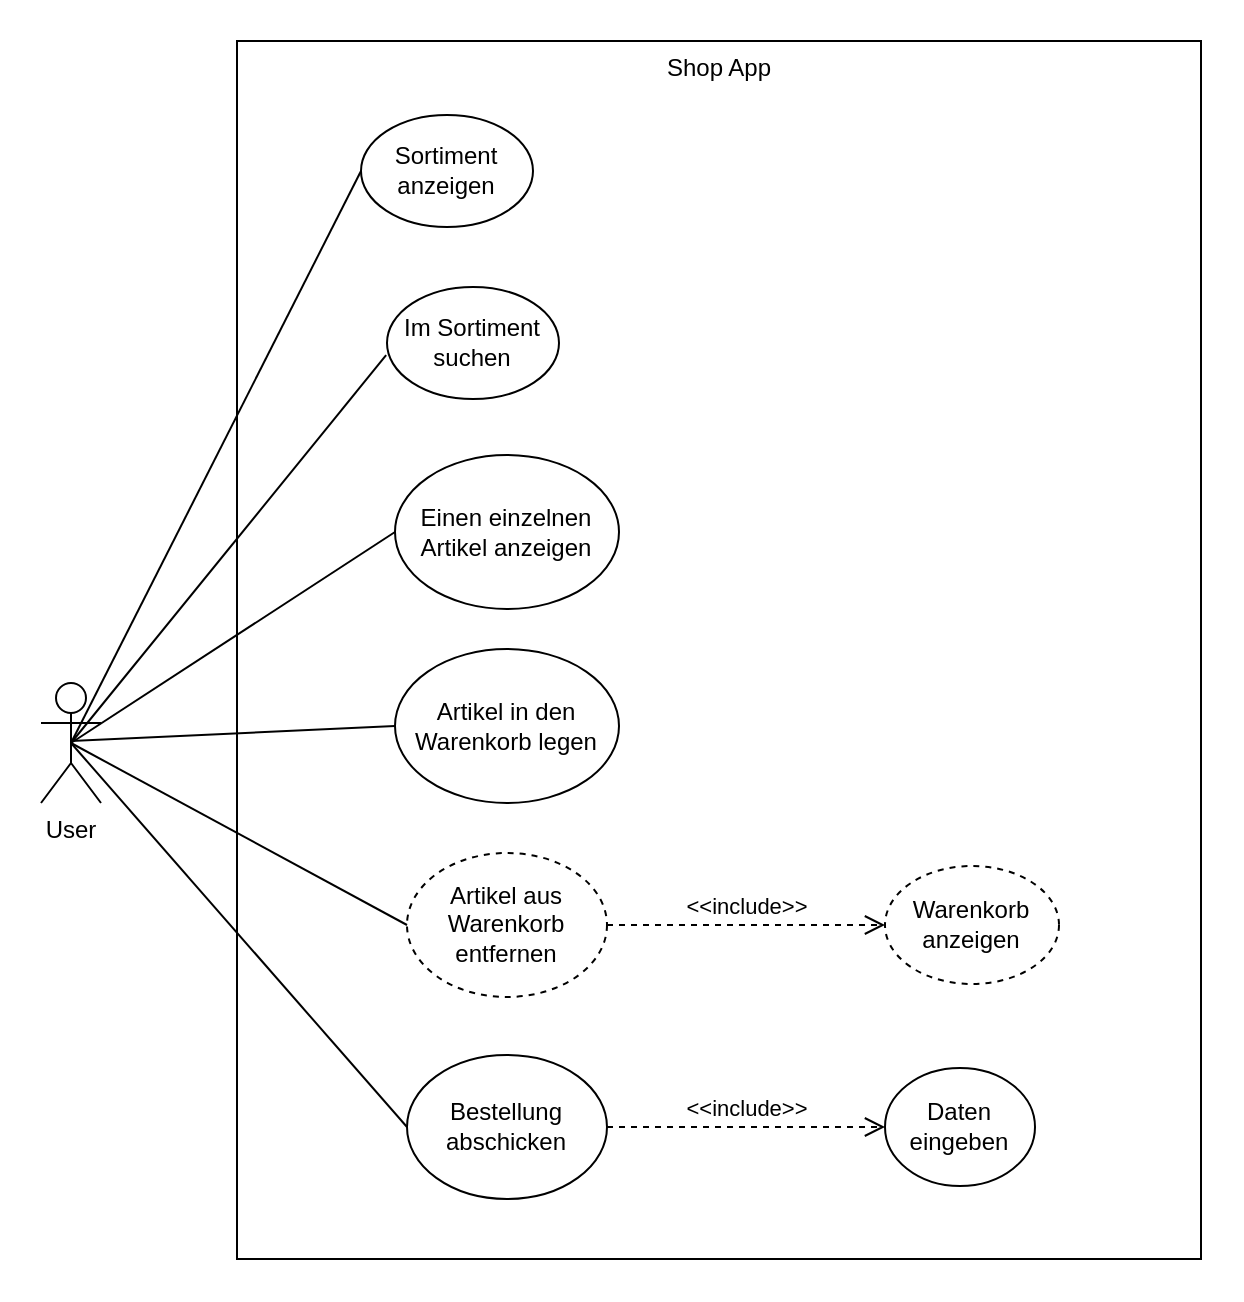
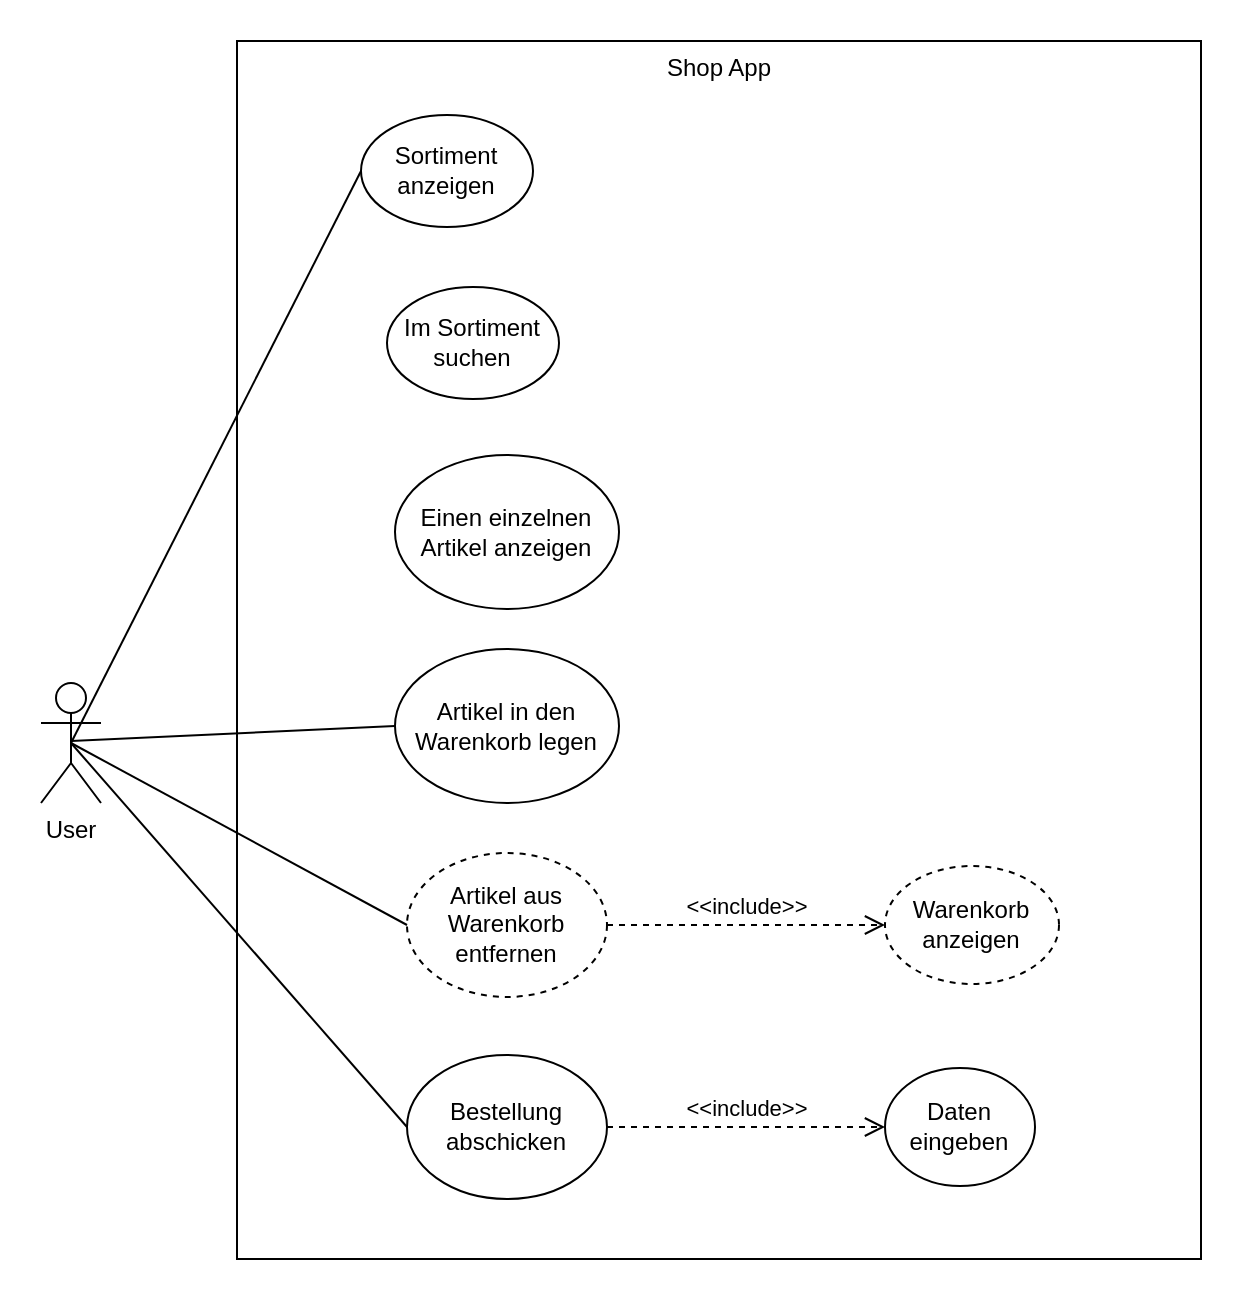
(238, 538) -> none
(249, 627) -> none
